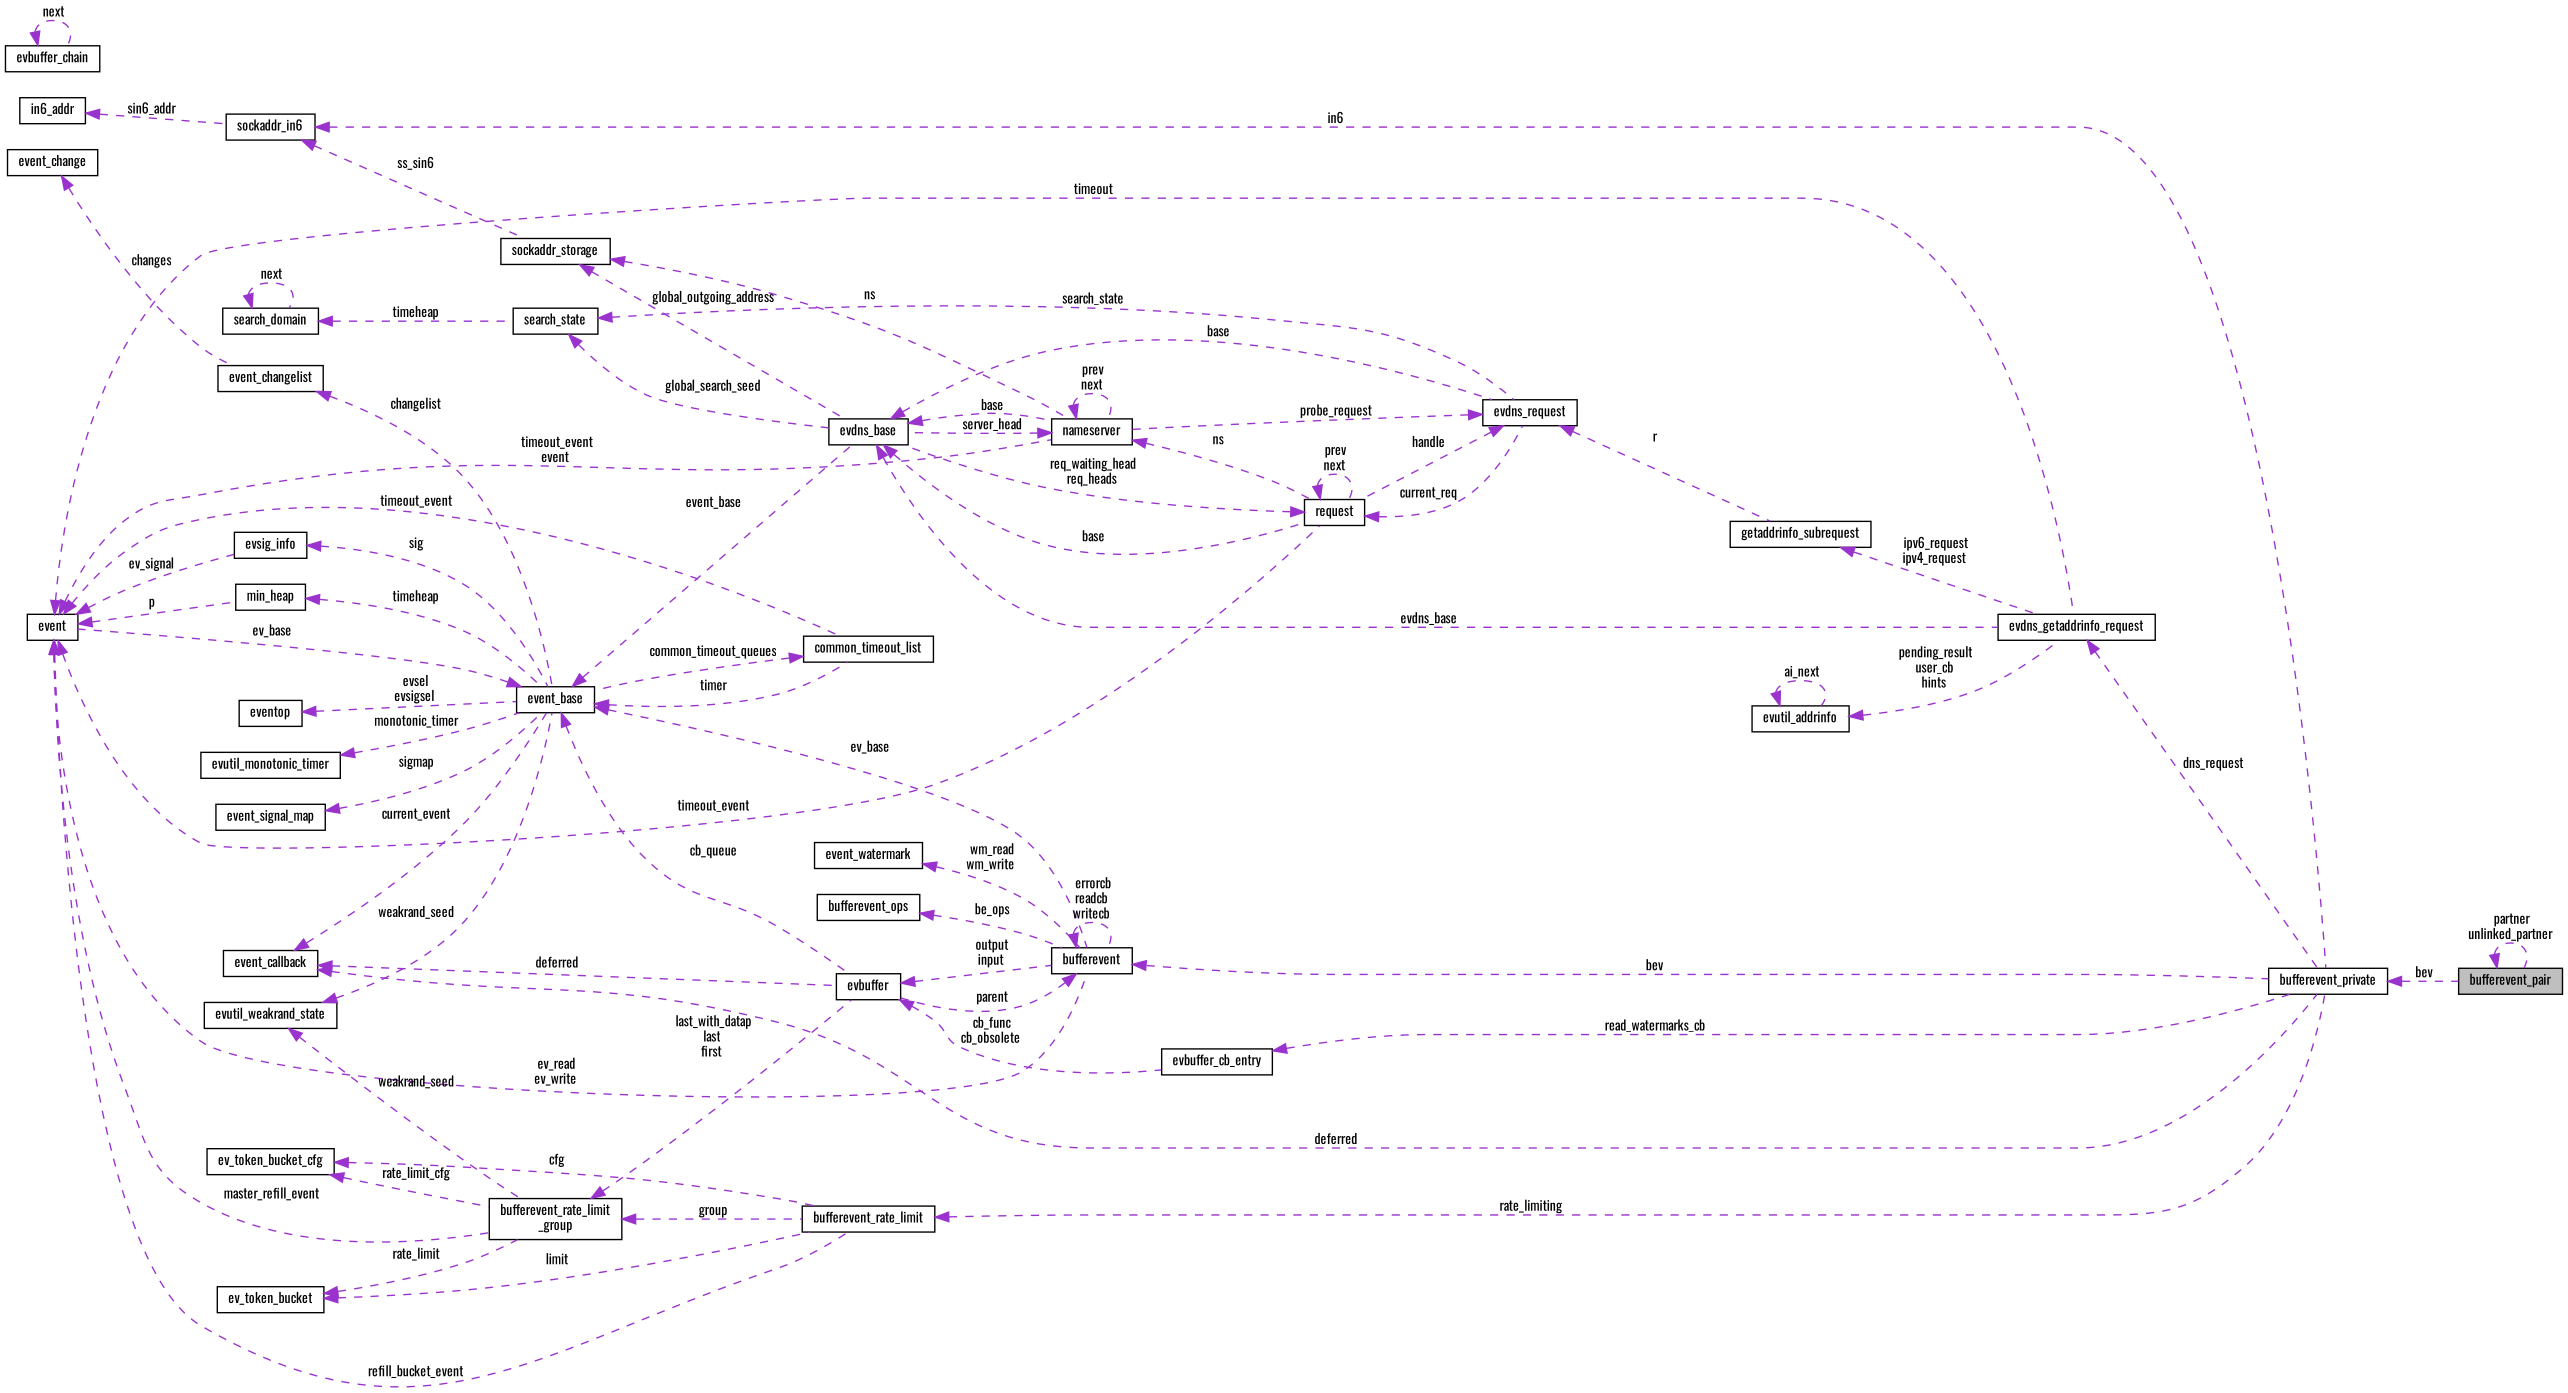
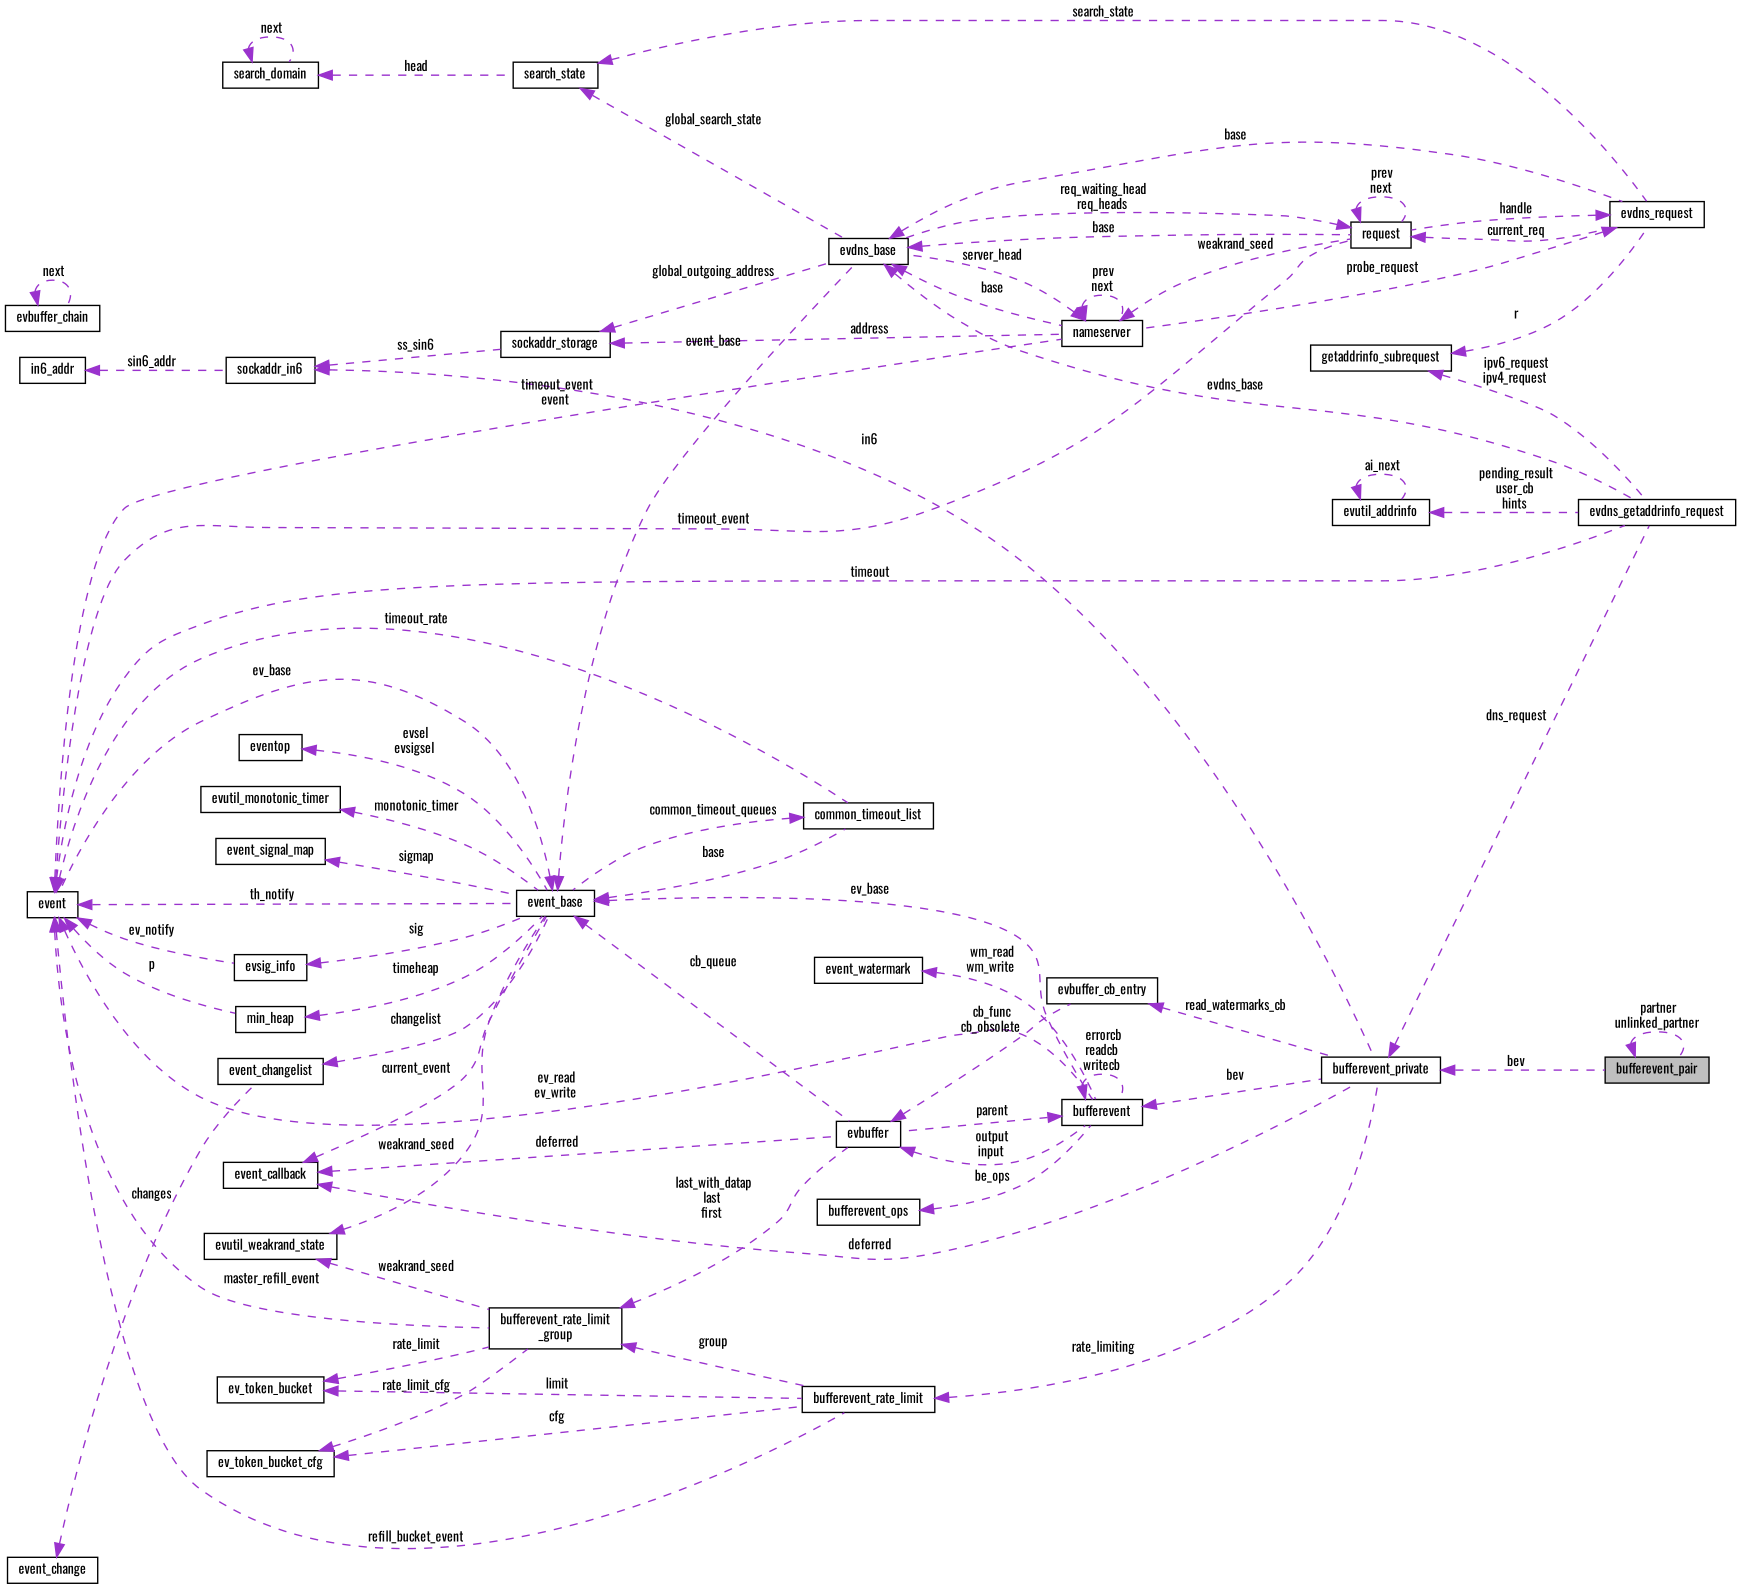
(869, 296) -> (869, 330)
(415, 314) -> (415, 68)
(712, 387) -> (712, 121)
(1217, 441) -> (1234, 245)
(1671, 476) -> (1571, 311)
(415, 502) -> (415, 620)
(150, 565) -> (150, 931)
(712, 687) -> (712, 853)
(2206, 810) -> (1522, 785)
none -> (304, 904)
